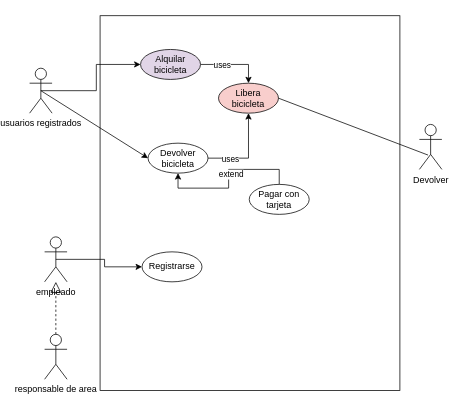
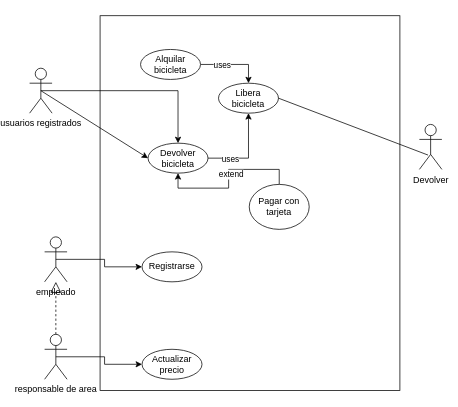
(101, 64) -> (137, 90)
(171, 64) -> (171, 64)
(249, 98) -> (249, 98)
(279, 199) -> (279, 207)
none -> (101, 357)
none -> (172, 364)
